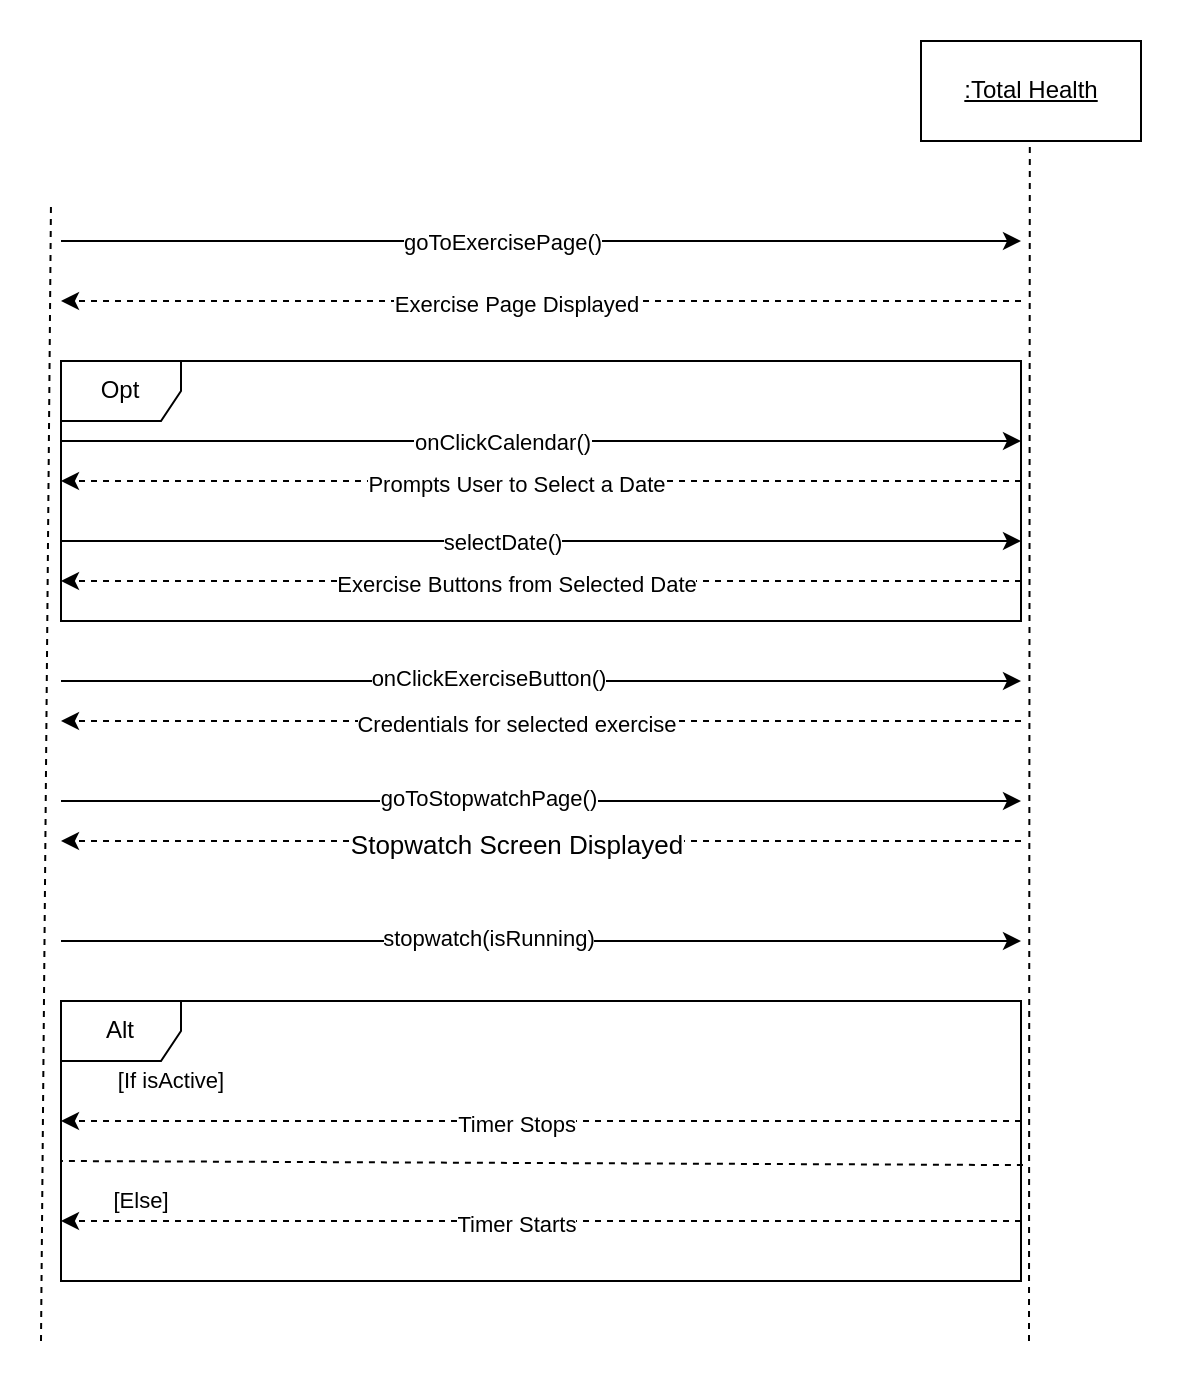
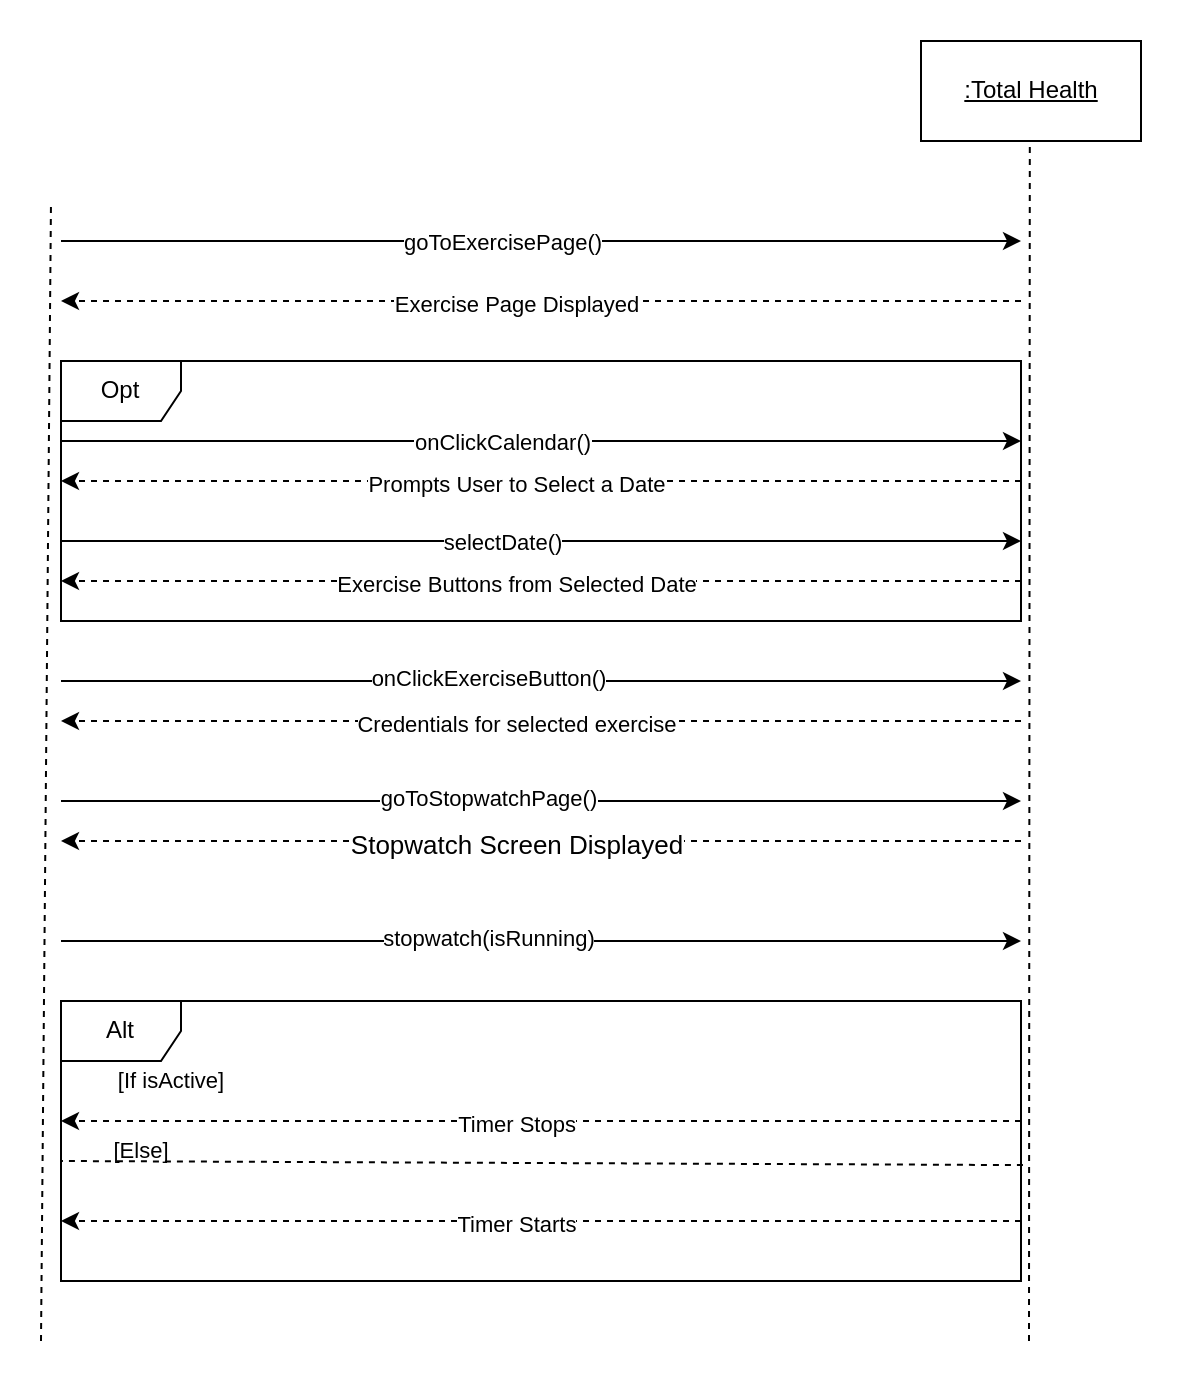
(141, 1201) -> (141, 1151)
